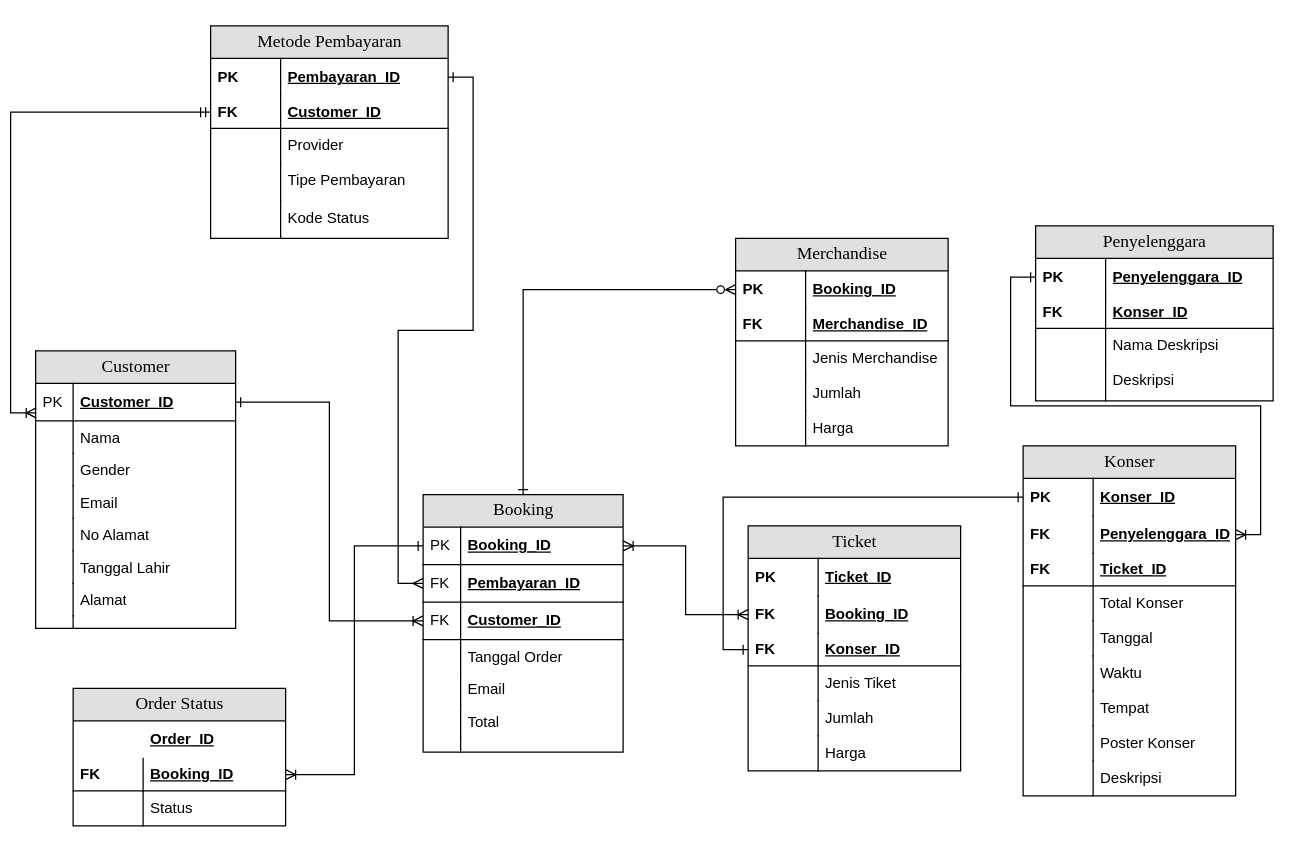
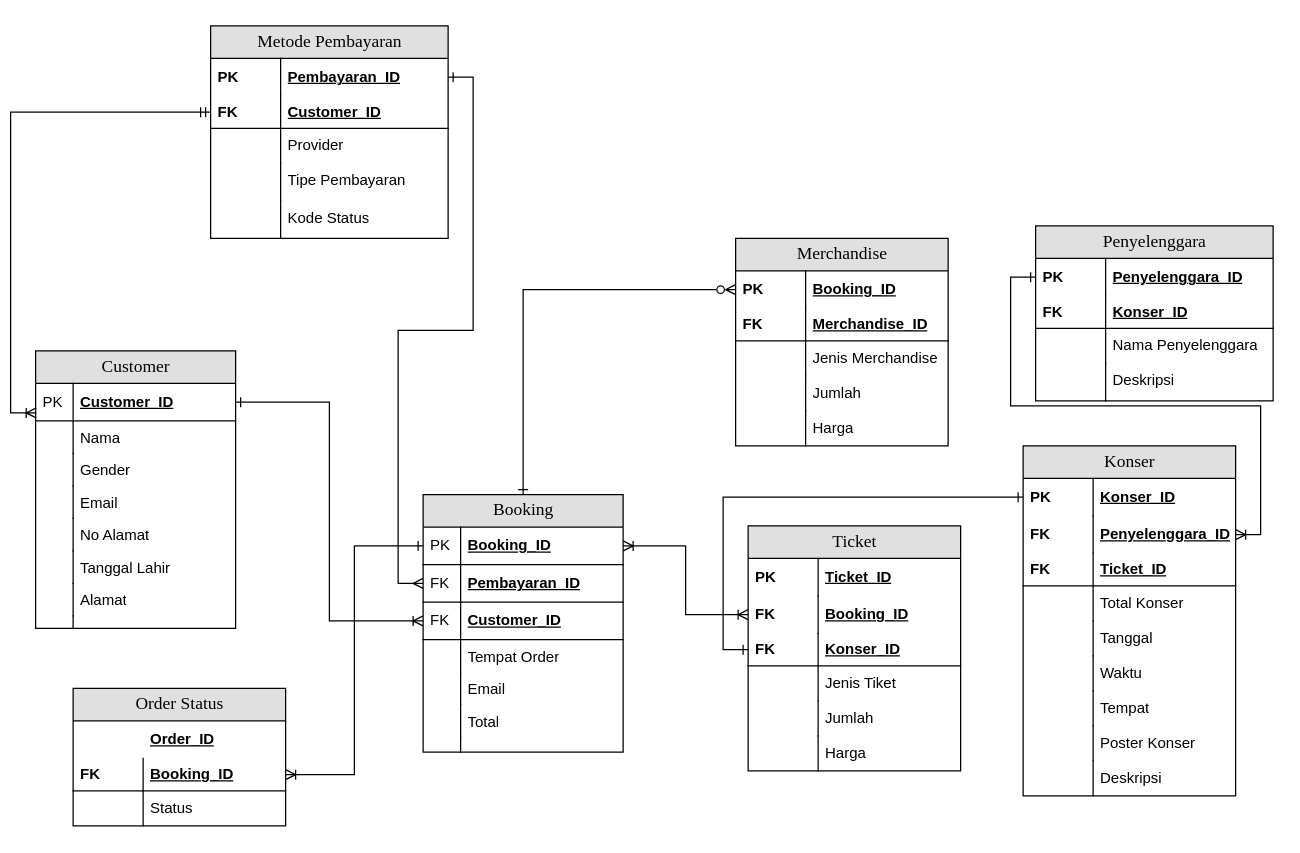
(1166, 346) -> (1185, 346)
(519, 657) -> (517, 657)
